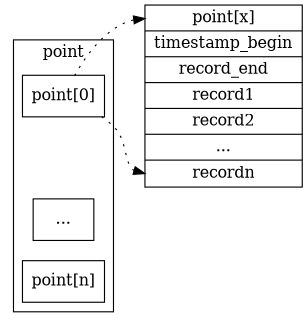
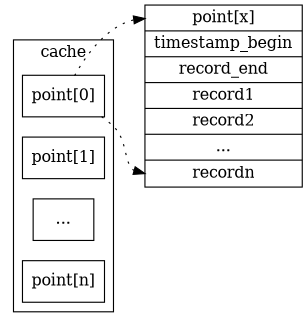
(63, 53) -> (63, 53)
none -> (63, 158)
